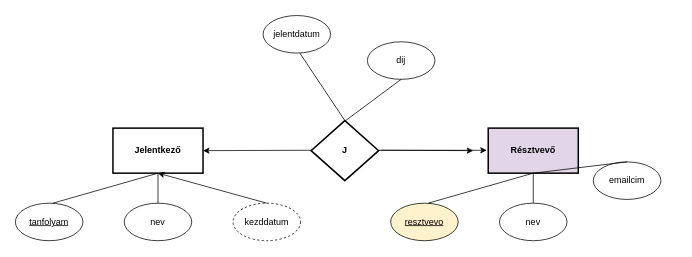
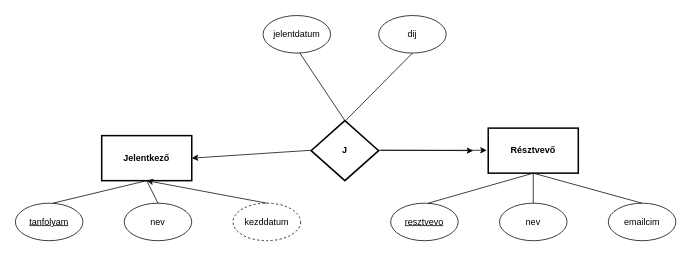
(401, 60) -> (412, 34)
(158, 150) -> (147, 158)
(533, 150) -> (533, 150)
(627, 180) -> (642, 222)
(424, 222) -> (424, 222)
